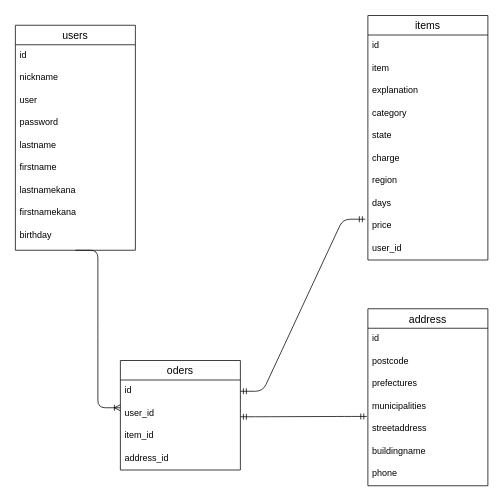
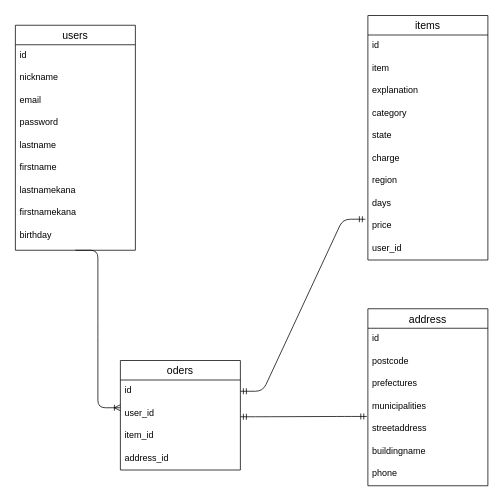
(30, 100) -> (30, 100)
